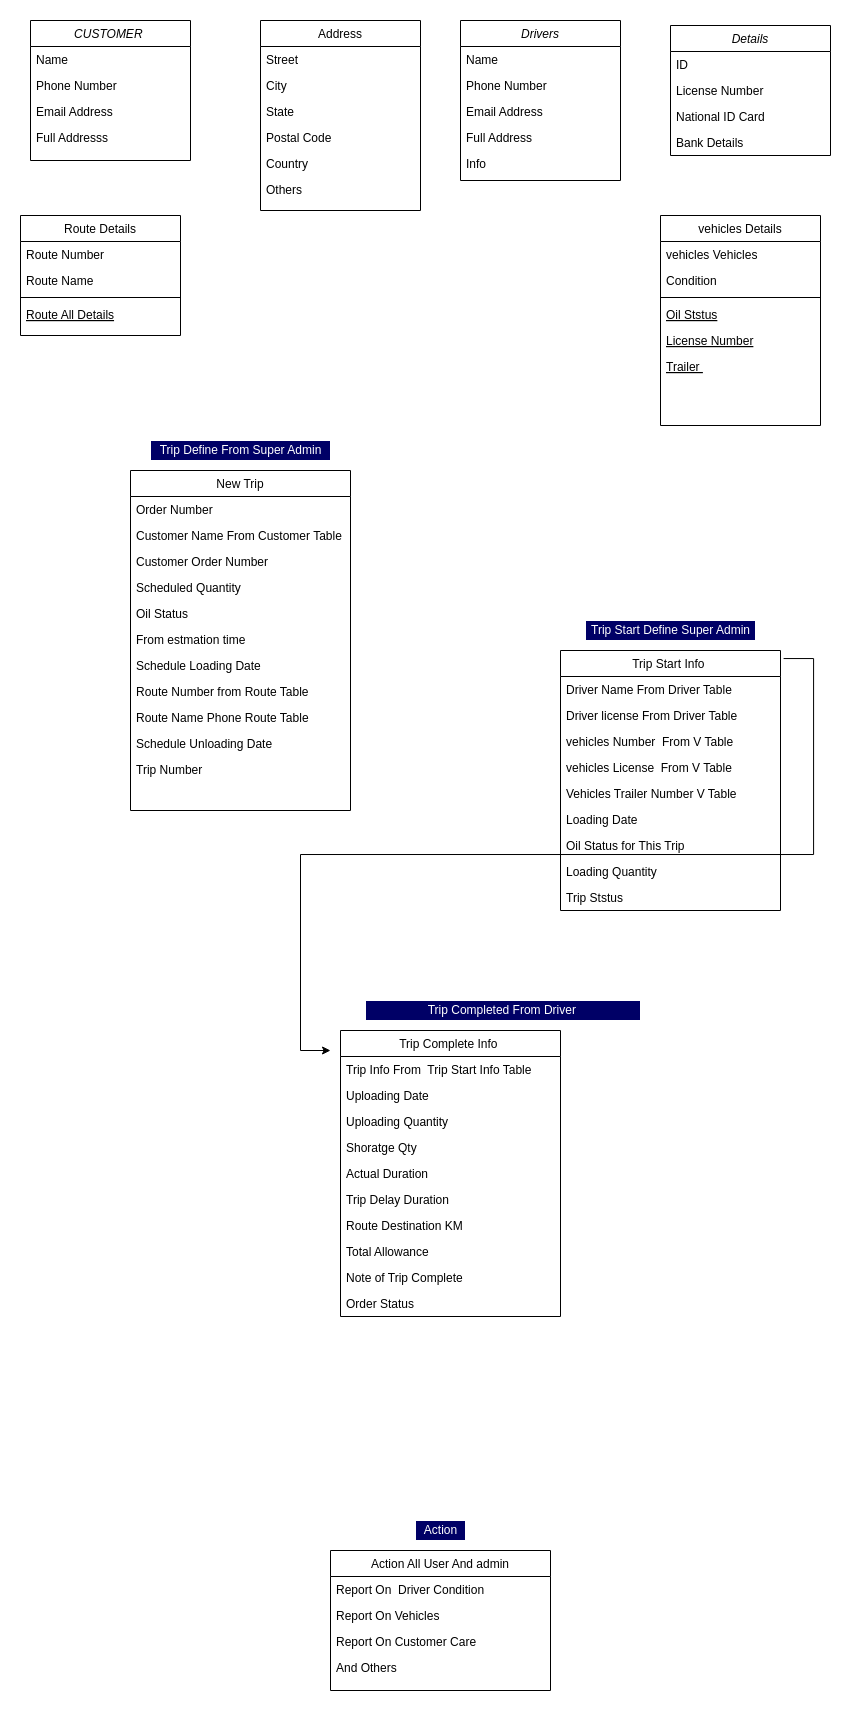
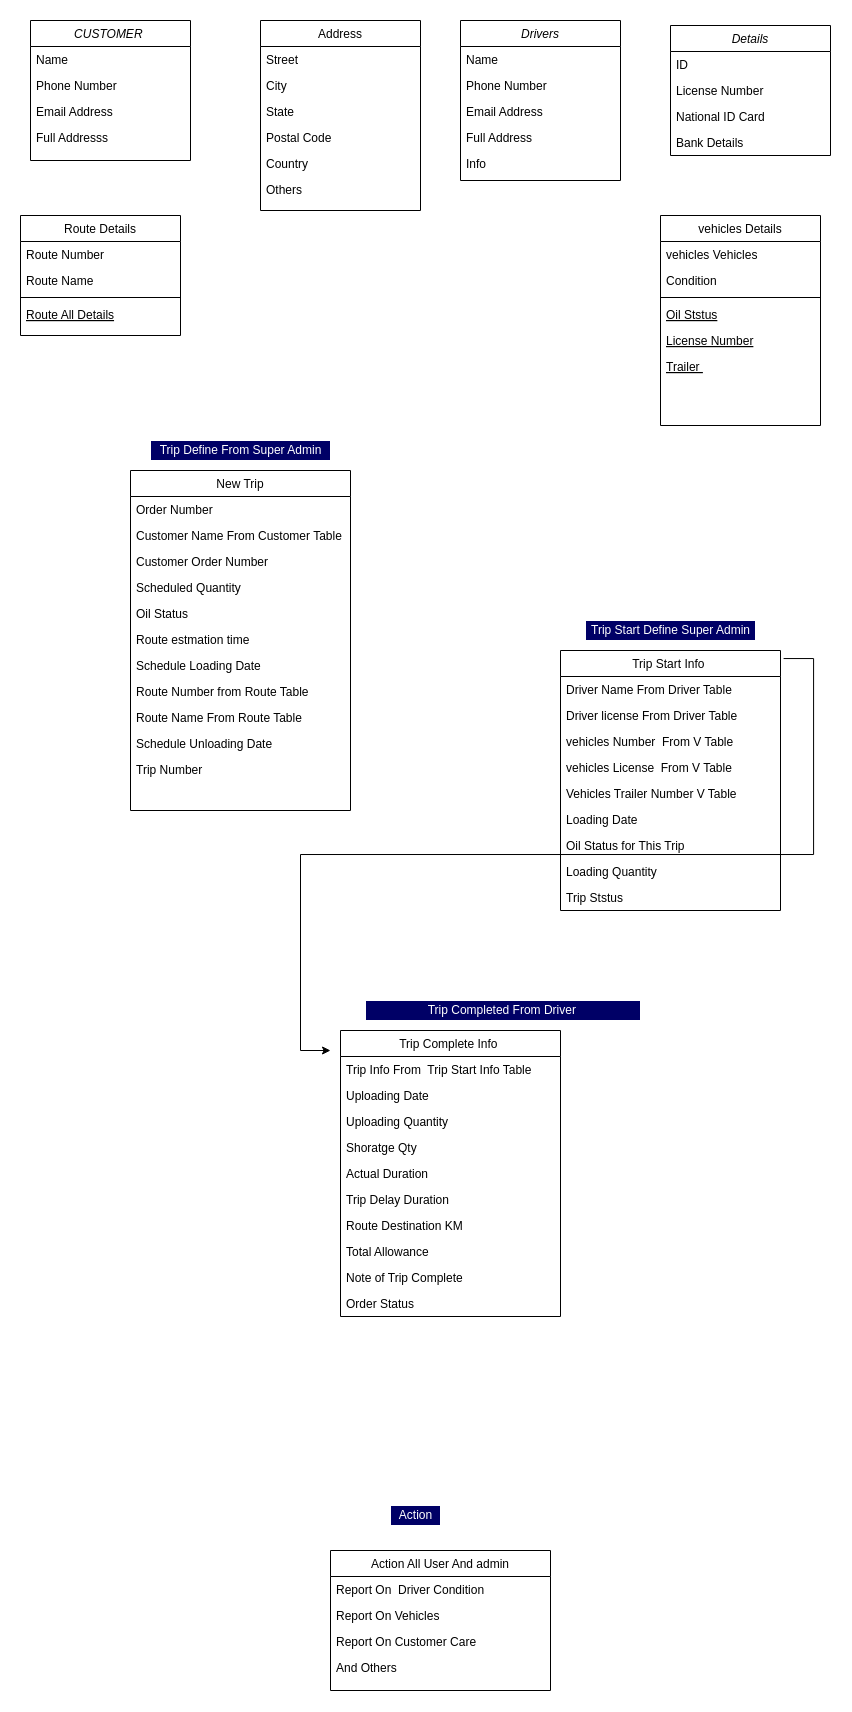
(194, 640) -> (197, 640)
(222, 718) -> (219, 718)
(441, 1531) -> (416, 1516)
